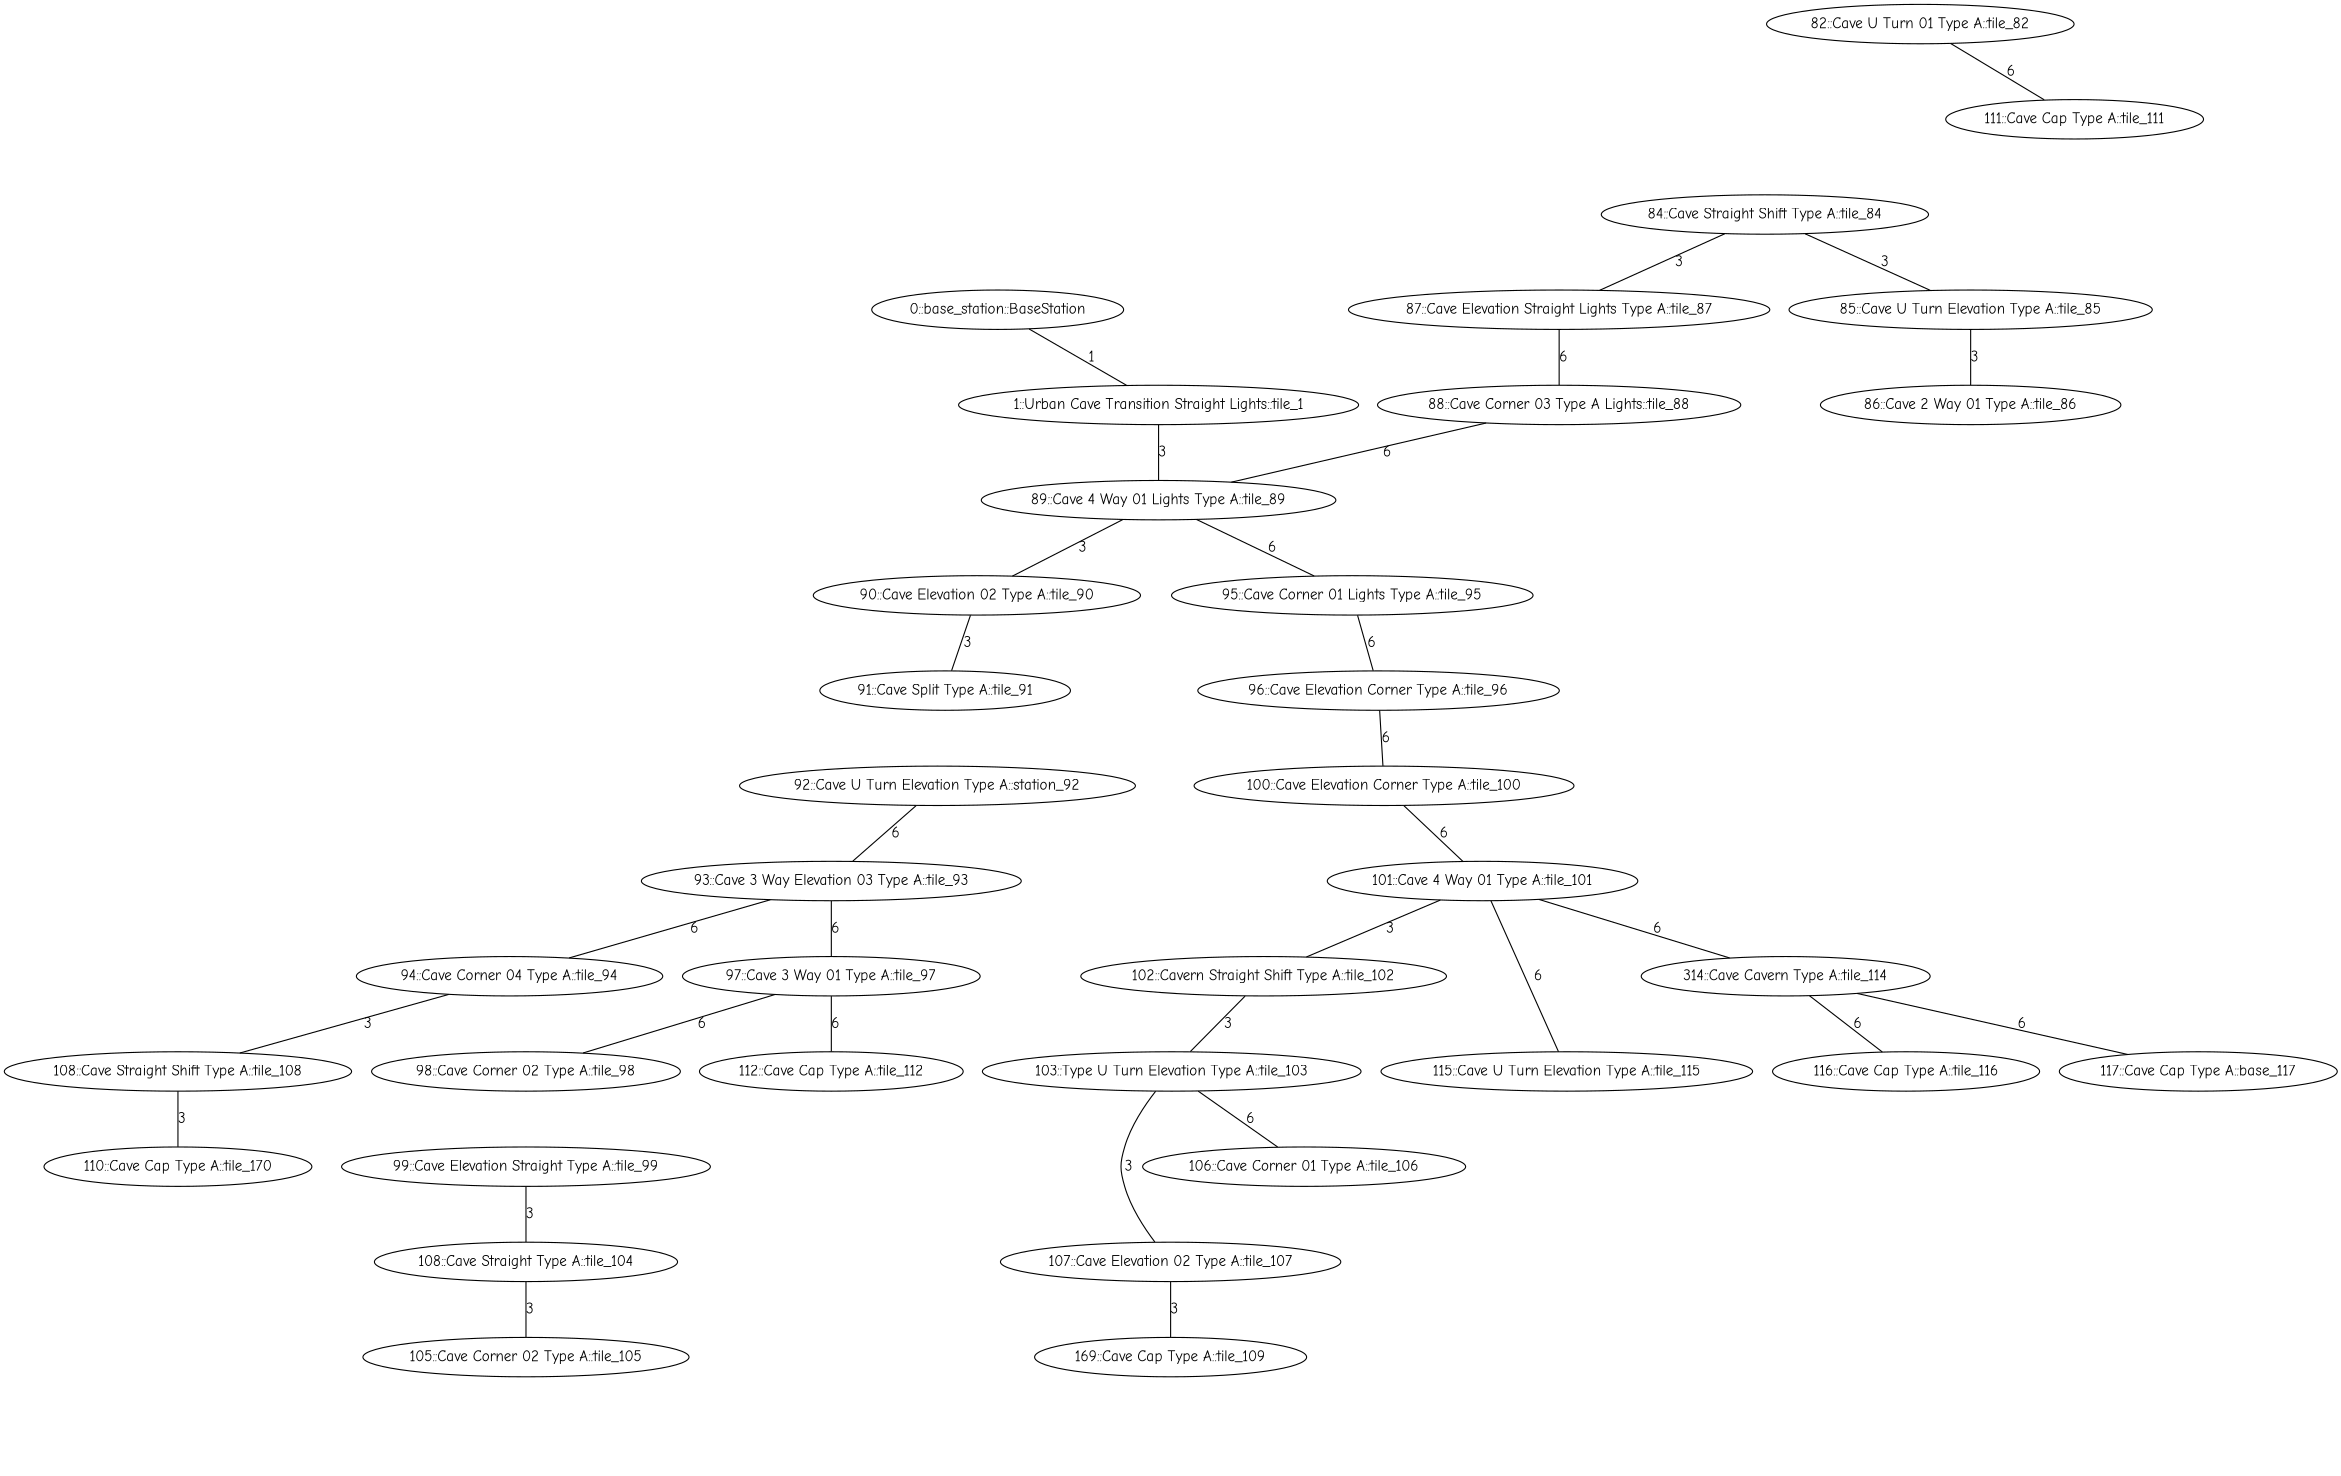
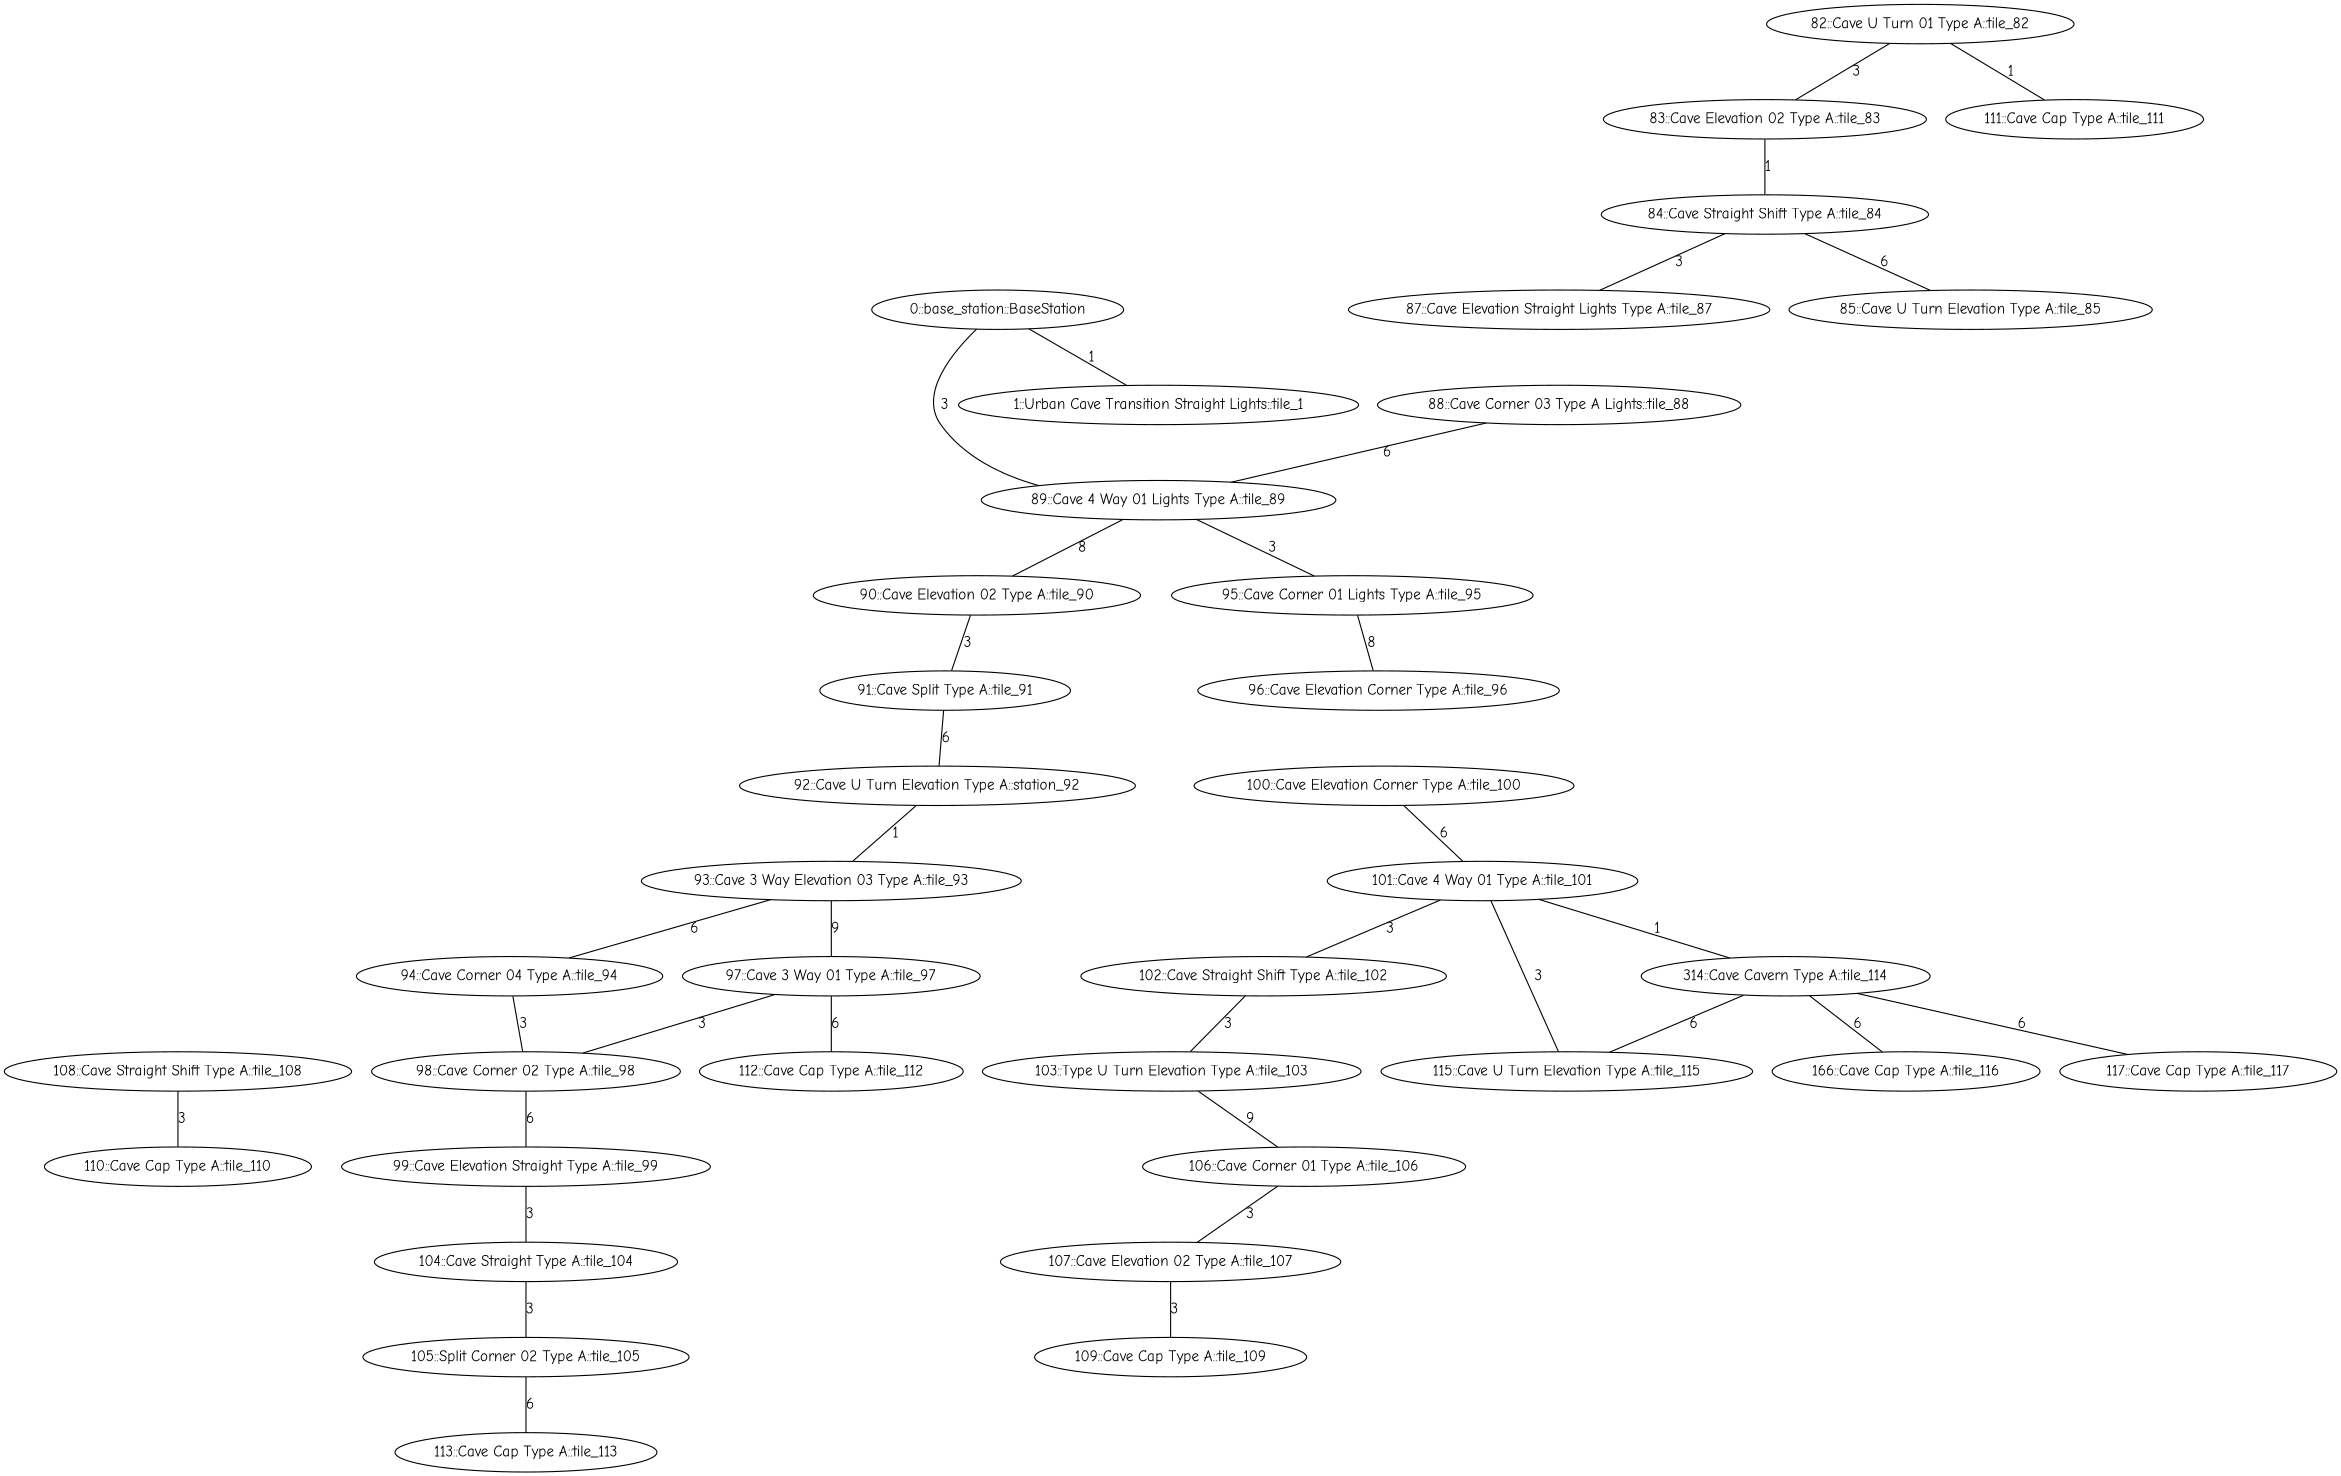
(2011, 72) -> (2011, 72)
none -> (1765, 119)
(1885, 262) -> (1885, 262)
(1559, 357) -> none
(1971, 405) -> none
(1159, 453) -> (943, 427)
(1083, 548) -> (1083, 548)
(1272, 548) -> (1272, 548)
(1372, 643) -> (1372, 643)
none -> (941, 738)
(1381, 738) -> none
(896, 833) -> (896, 833)
(836, 929) -> (836, 929)
(1658, 929) -> (1658, 929)
(1264, 976) -> (1264, 976)
(1538, 976) -> (1538, 976)
(344, 1024) -> (518, 1024)
(702, 1024) -> (702, 1024)
none -> (1677, 1024)
(1906, 1071) -> (1906, 1071)
(2198, 1071) -> (2198, 1071)
none -> (526, 1119)
(1251, 1119) -> (1251, 1119)
(1121, 1166) -> (1238, 1214)
(178, 1167) -> (178, 1167)
(526, 1262) -> (526, 1262)
(526, 1357) -> (526, 1357)
(1171, 1357) -> (1171, 1357)
none -> (526, 1452)
